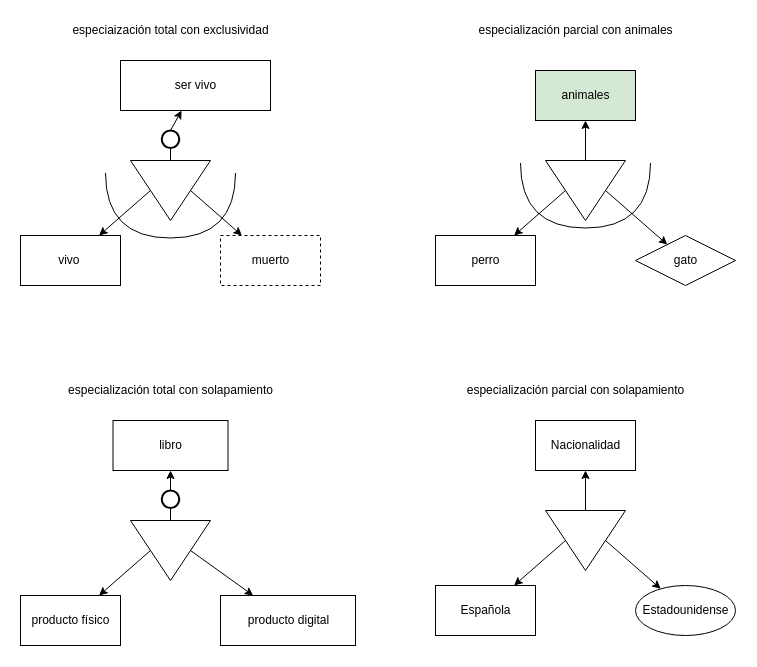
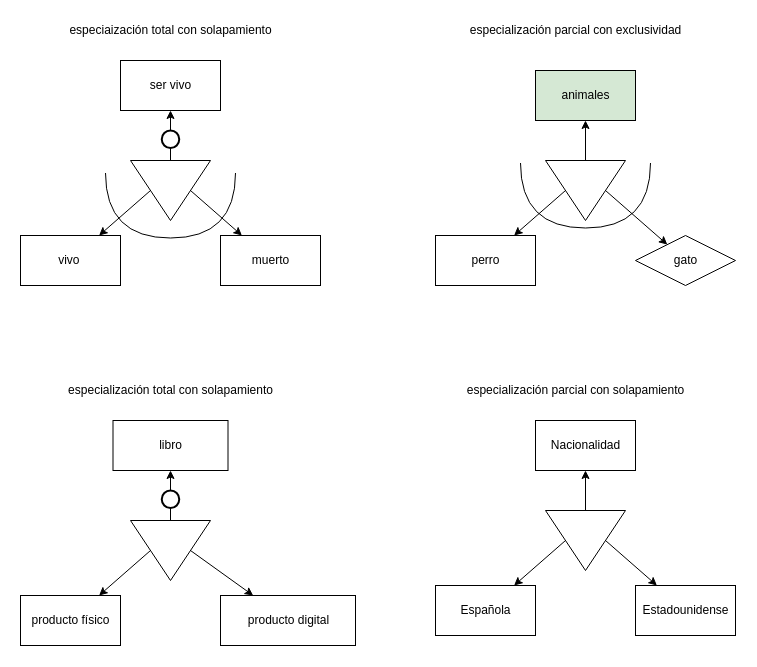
(171, 31) -> (171, 31)
(576, 31) -> (576, 31)
(196, 86) -> (171, 86)
(271, 261) -> (271, 261)
(686, 611) -> (686, 611)
